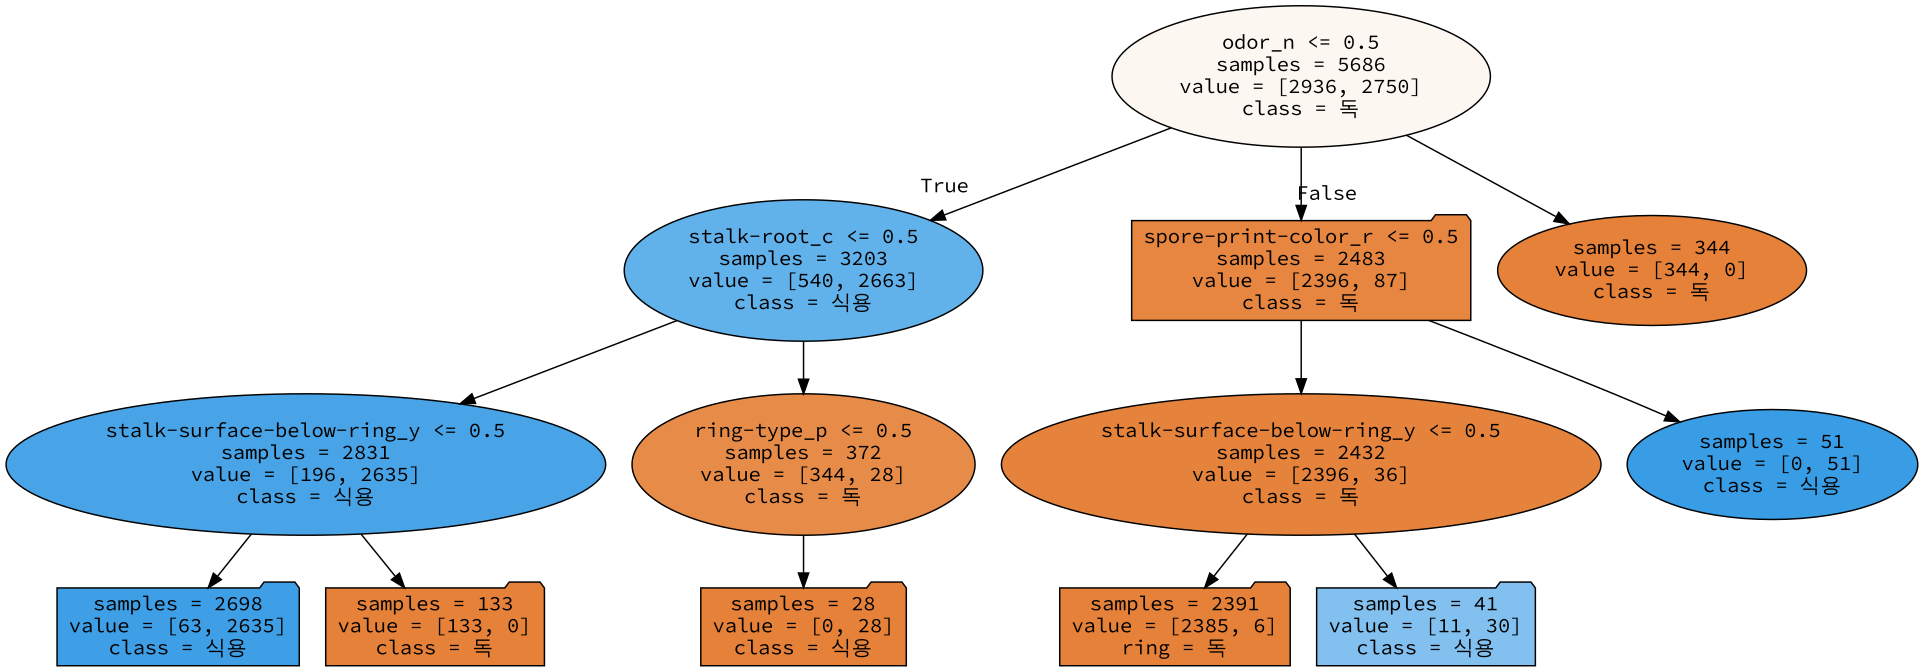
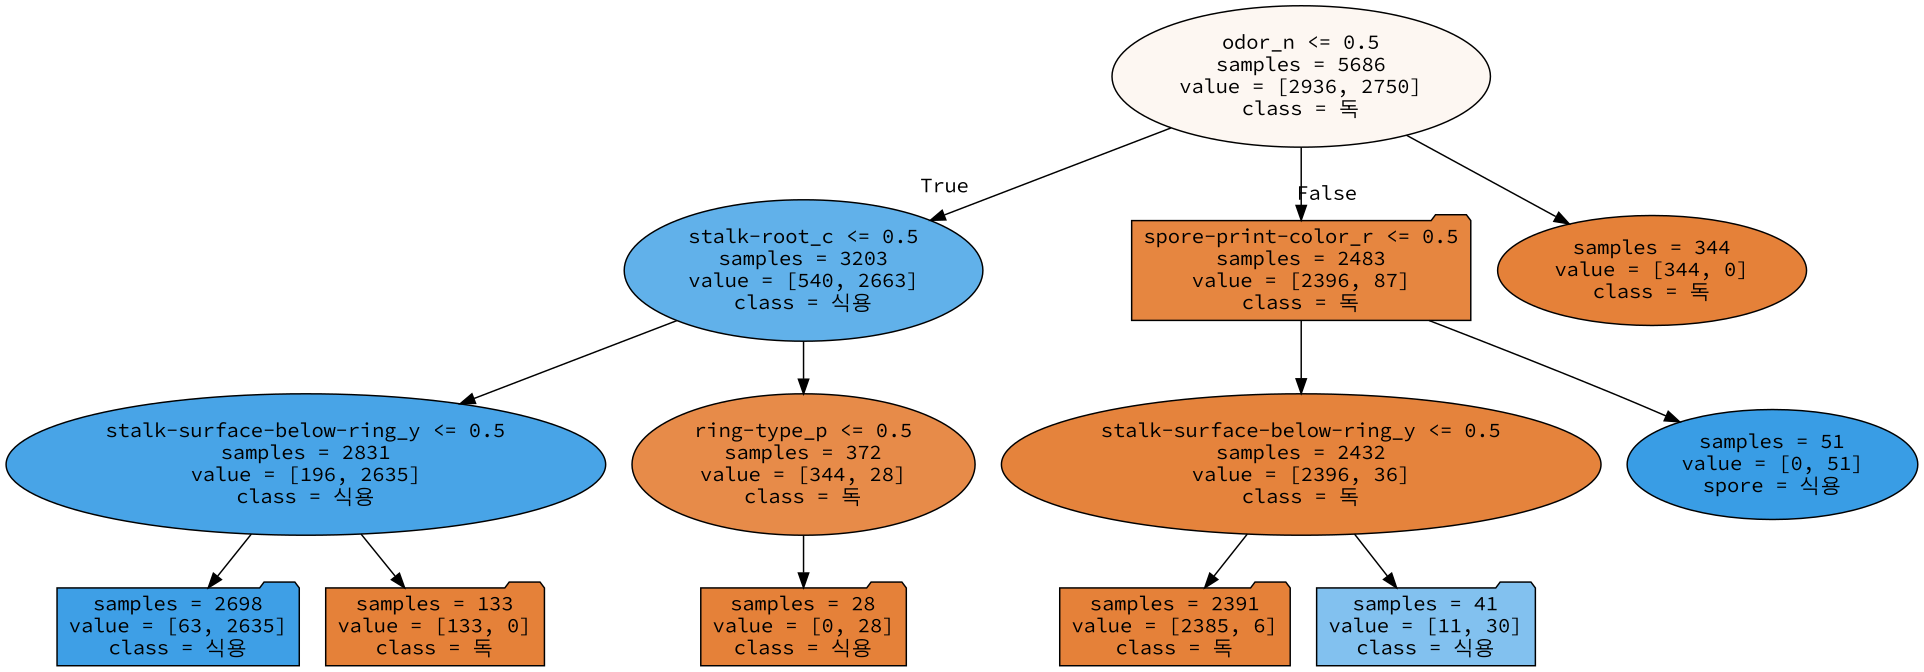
(1773, 465) -> (1773, 465)
(1175, 627) -> (1175, 627)
